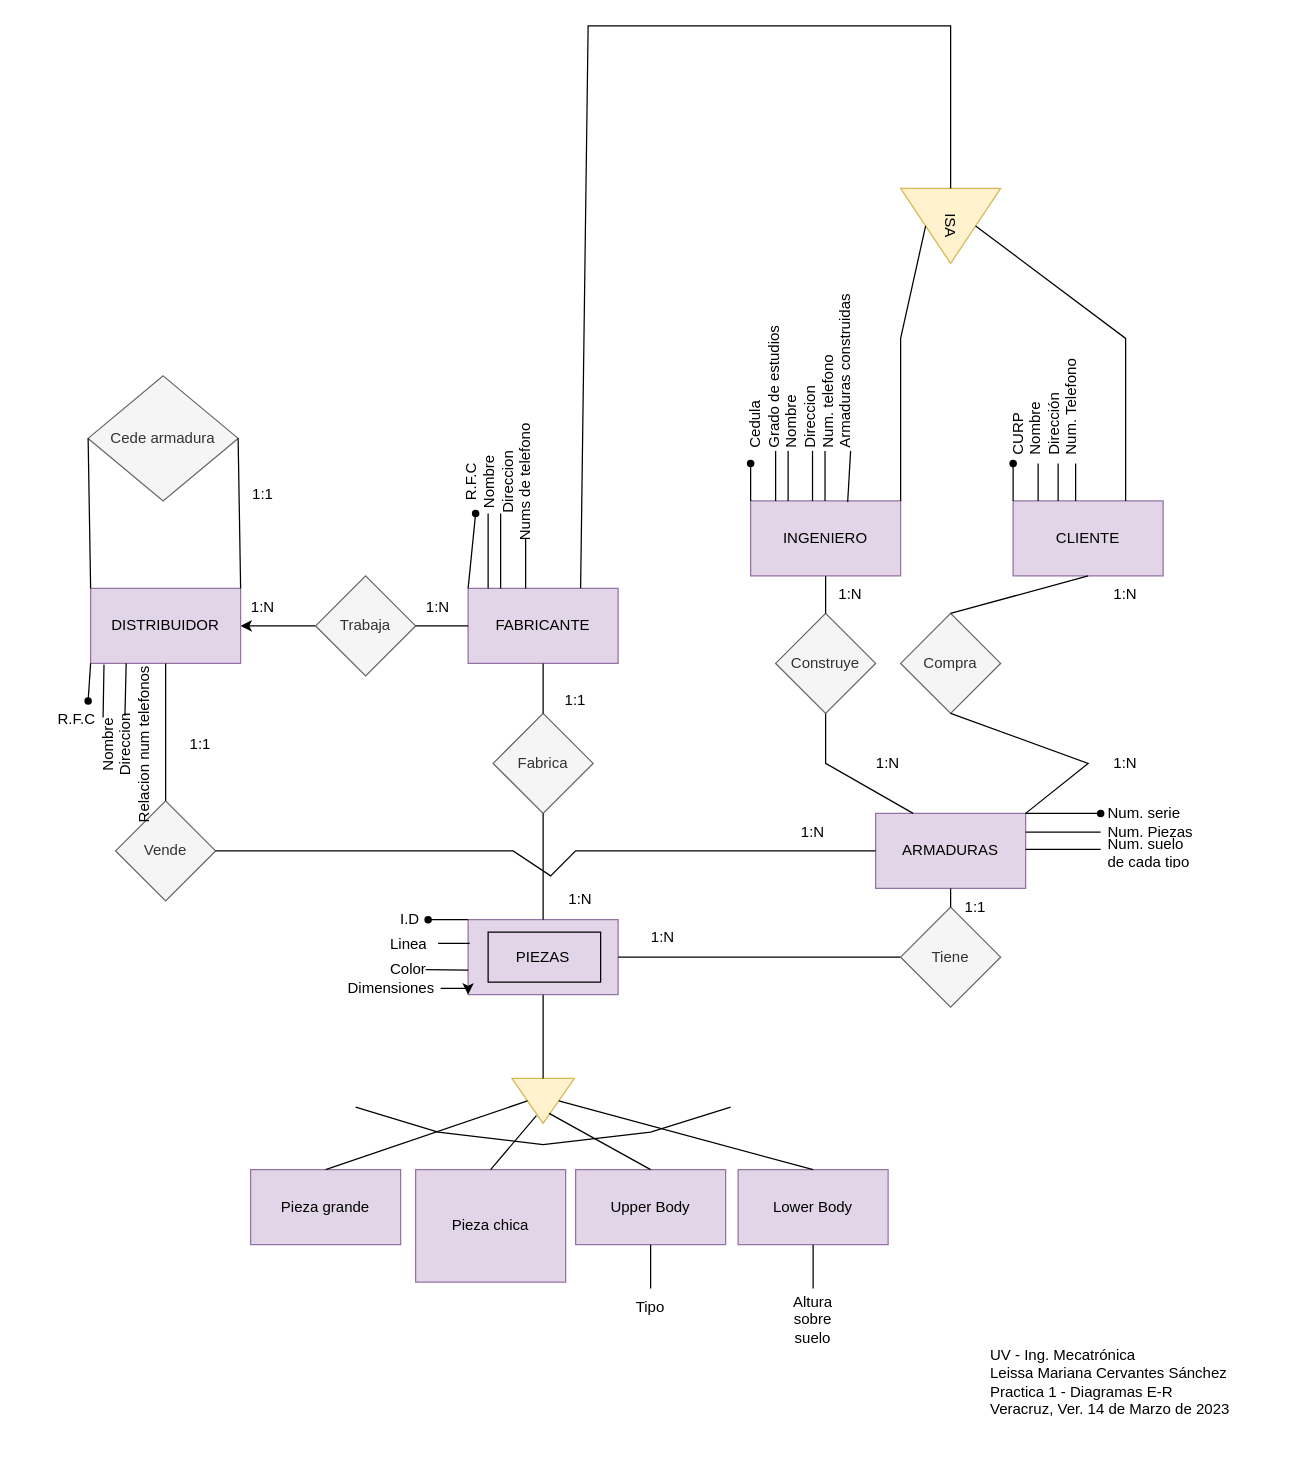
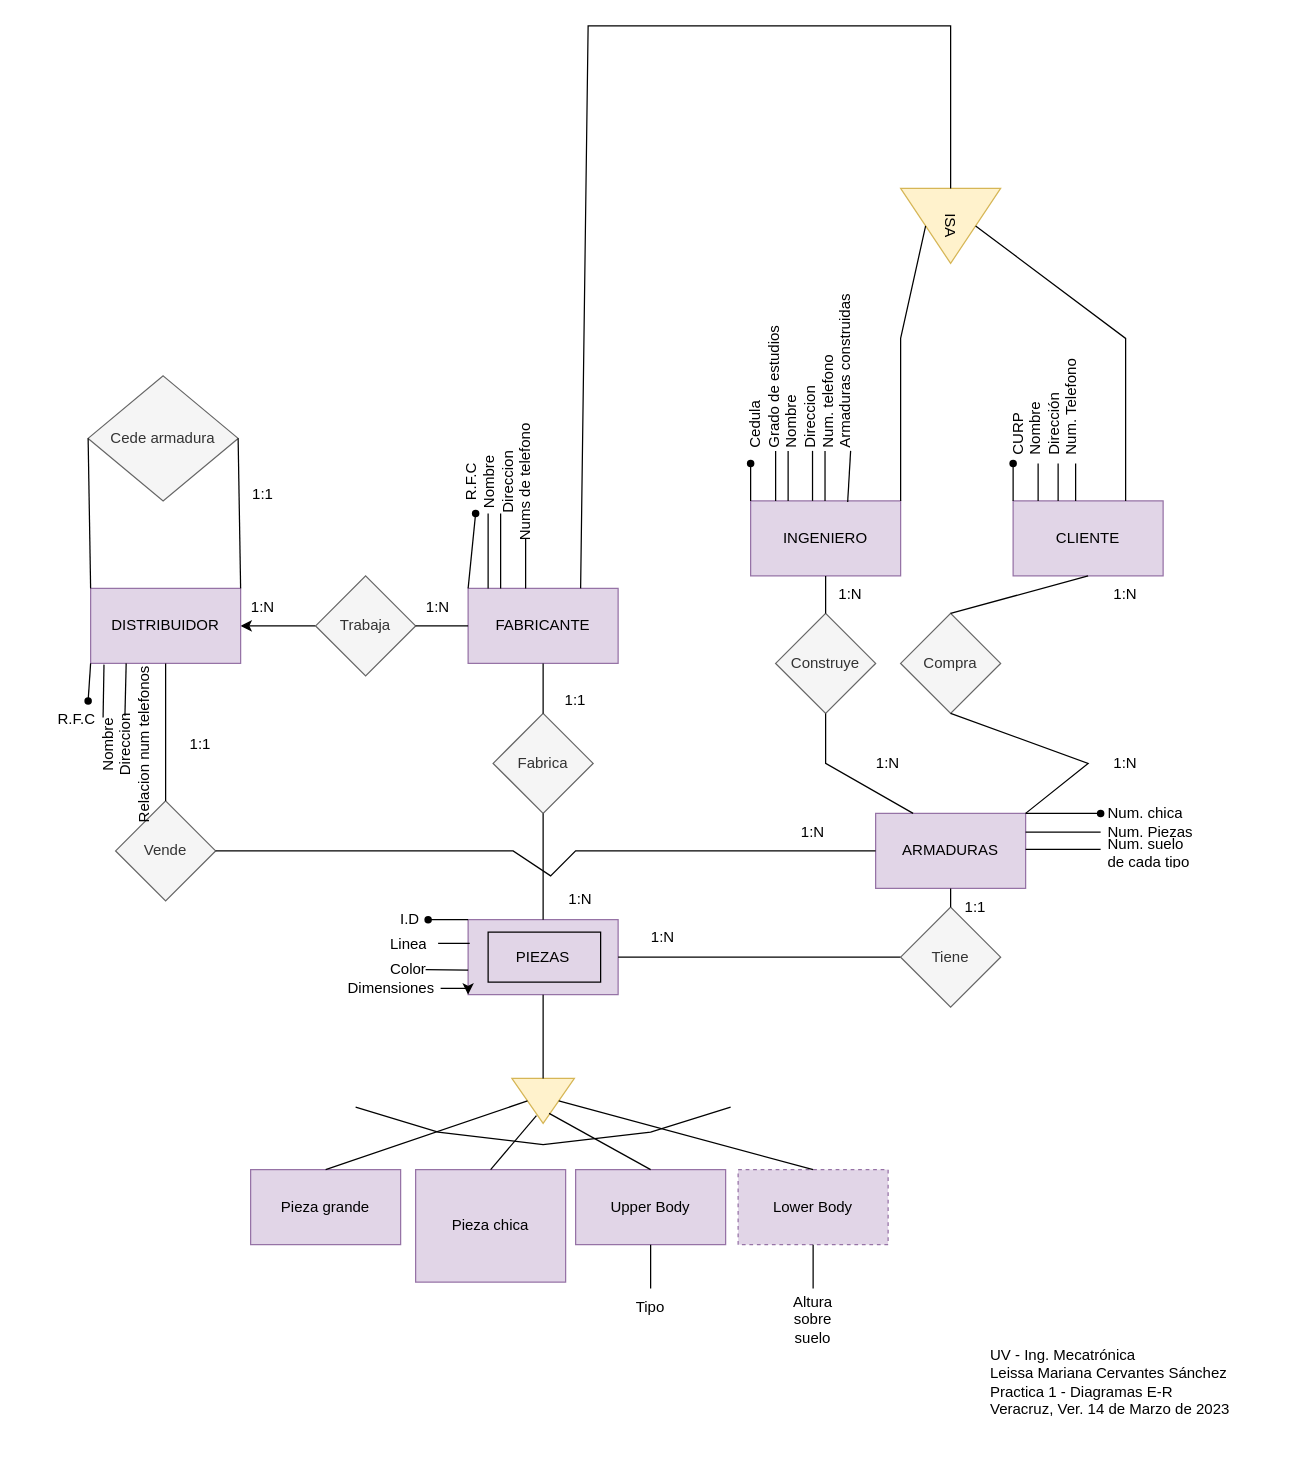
(1144, 813) -> (1144, 813)
(813, 1207) -> (813, 1207)
